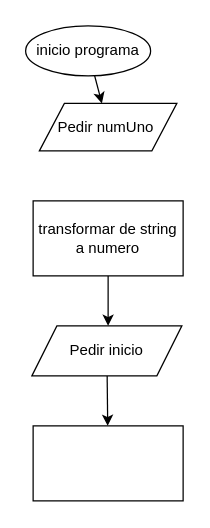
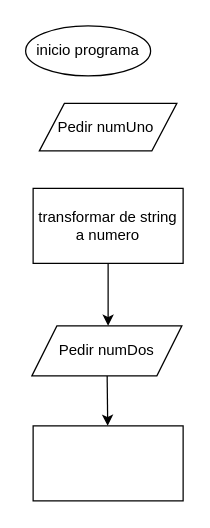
(97, 85) -> none
(108, 238) -> (108, 226)
(107, 351) -> (107, 351)
